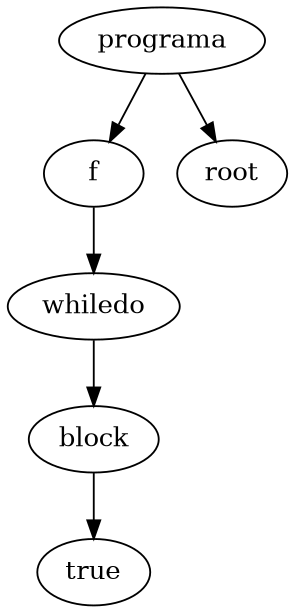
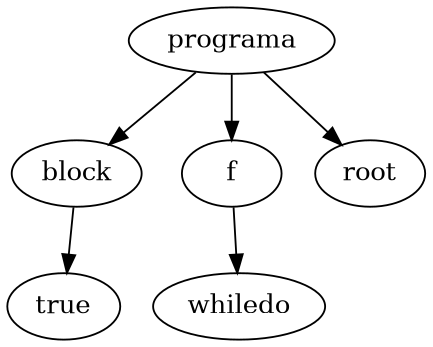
(94, 364) -> (160, 102)
